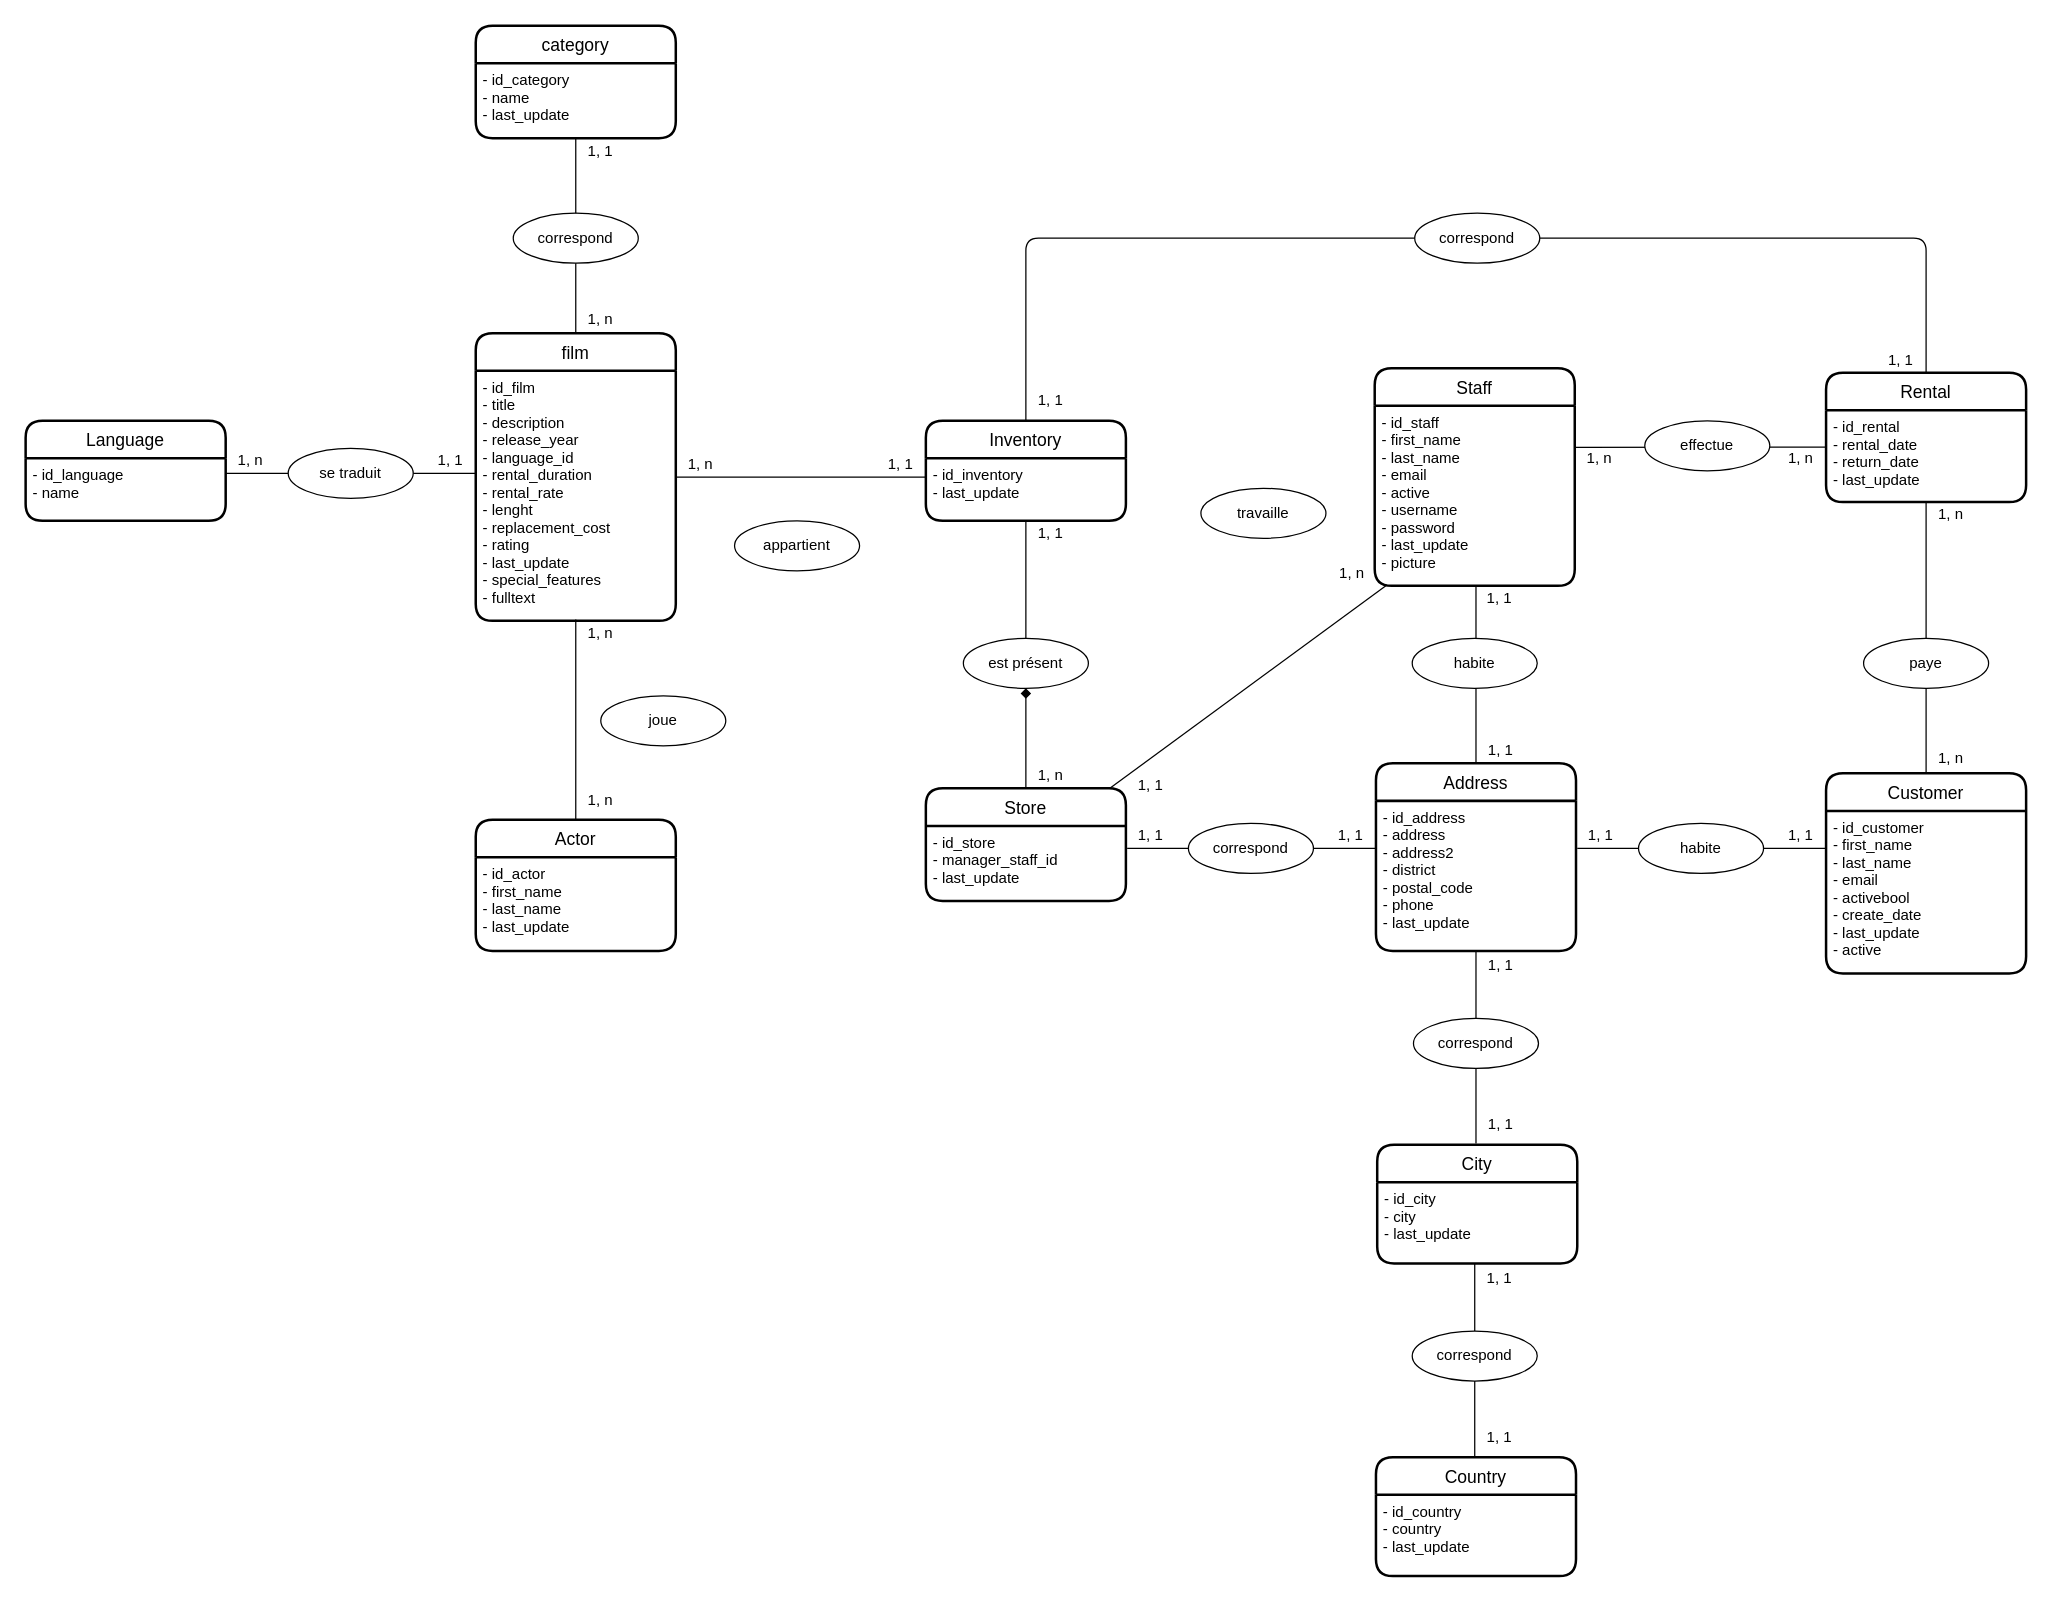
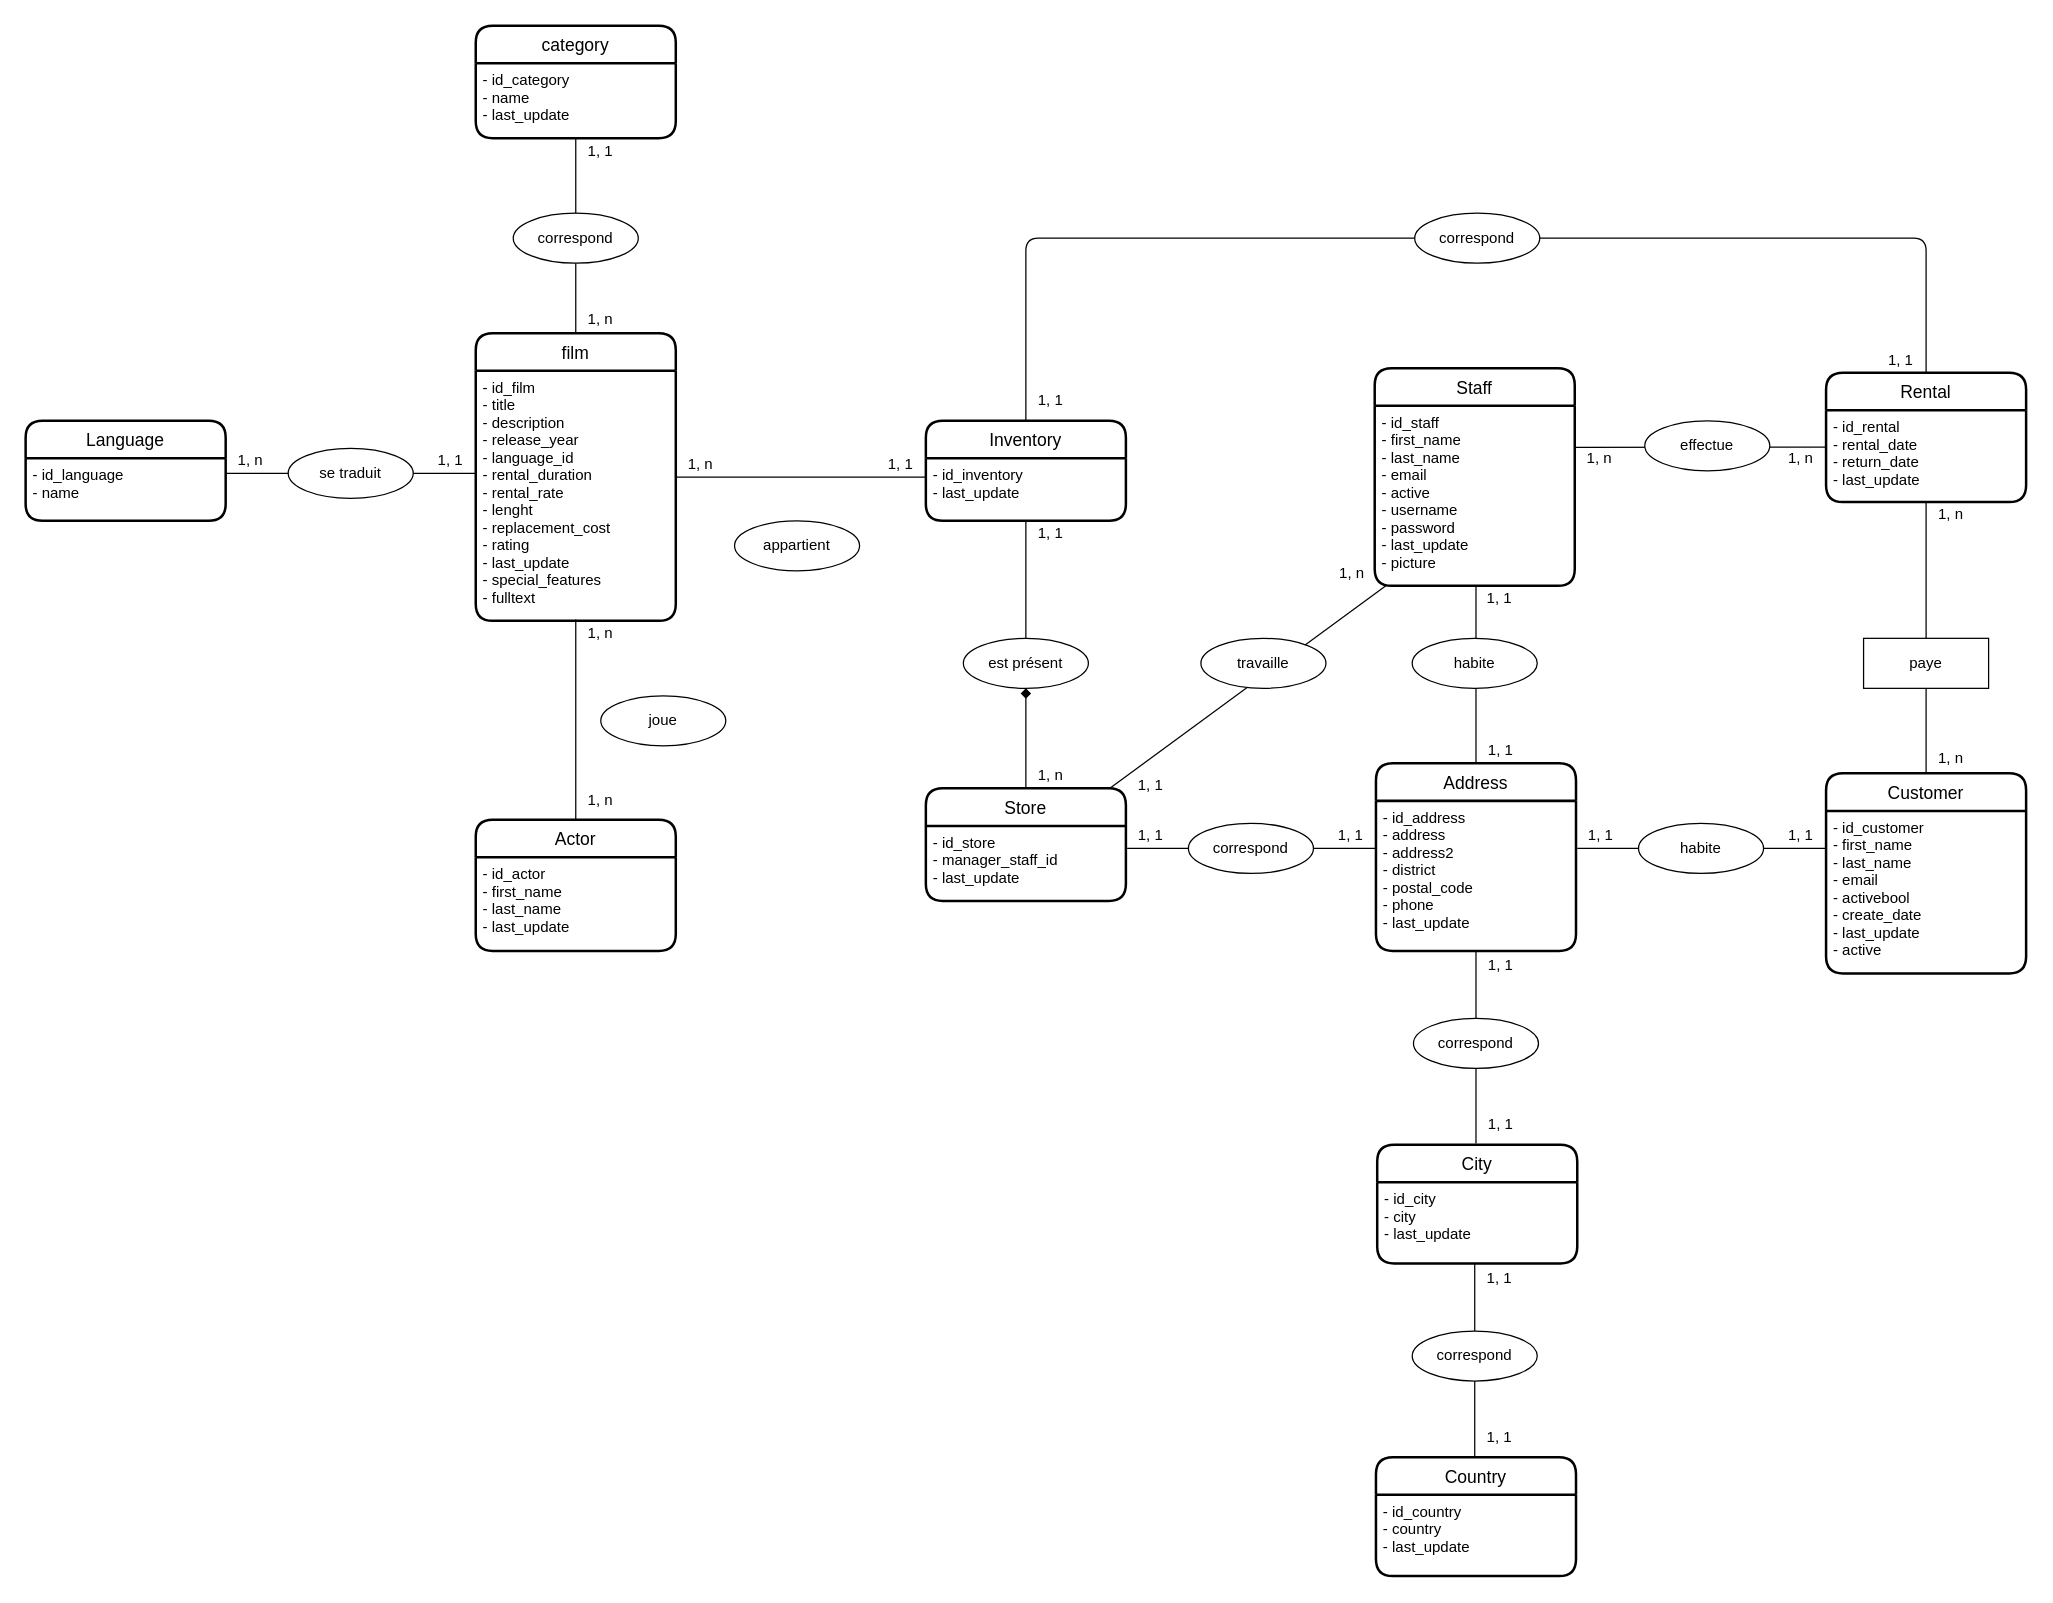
(1263, 513) -> (1263, 663)
(1926, 663) -> (1926, 663)
